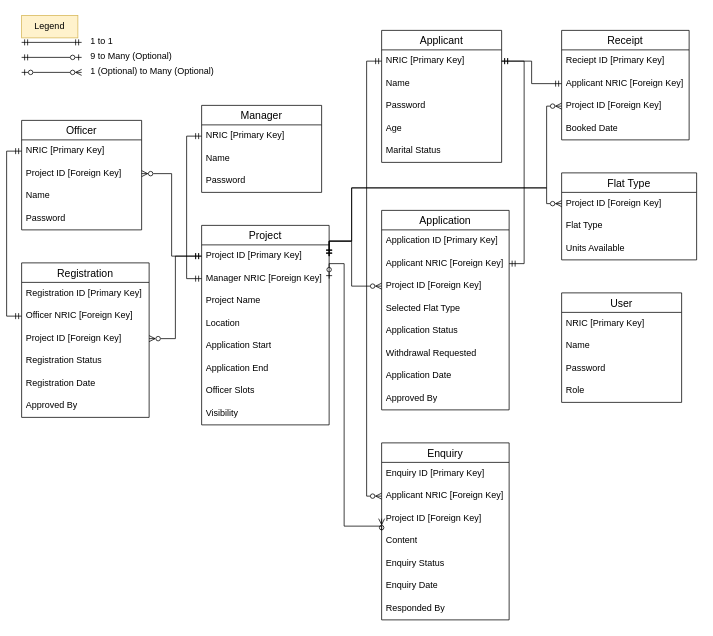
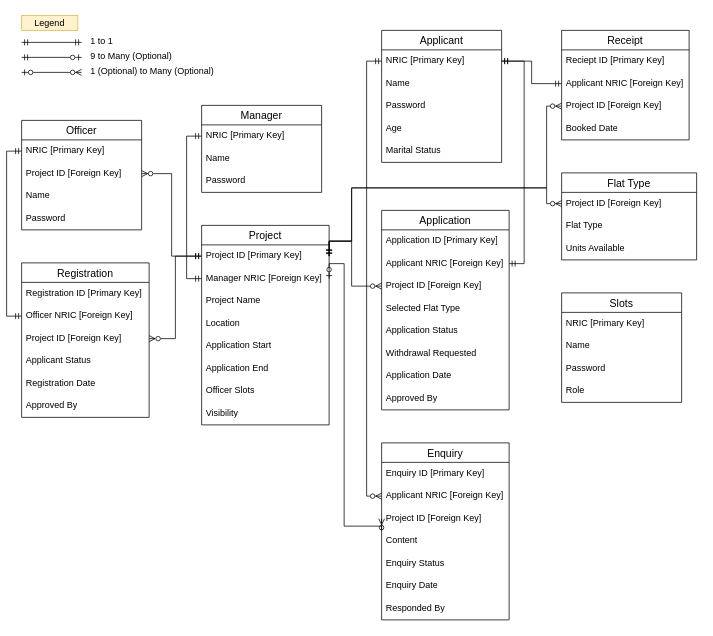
(50, 27) -> (50, 23)
(621, 303) -> (621, 303)
(70, 361) -> (63, 361)
